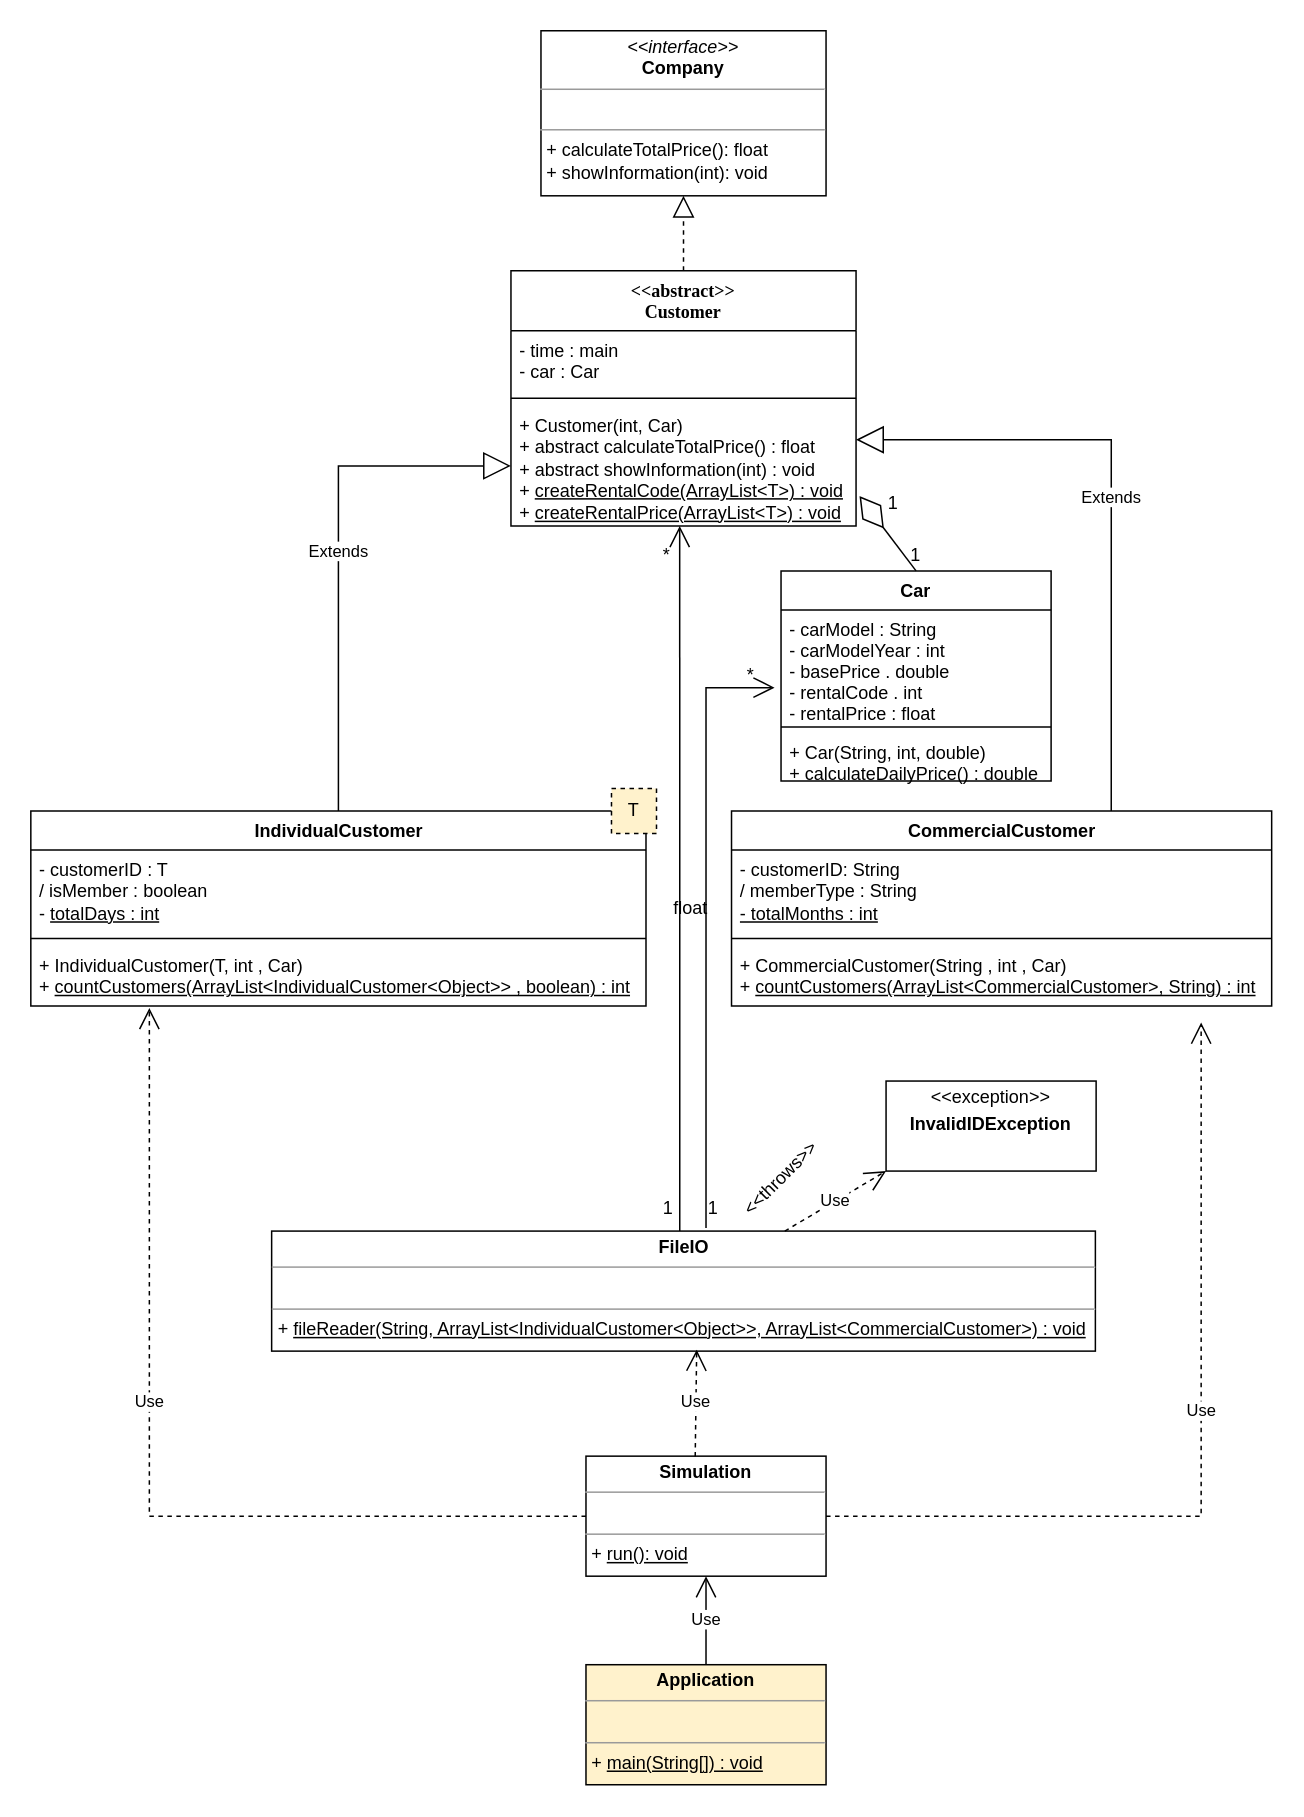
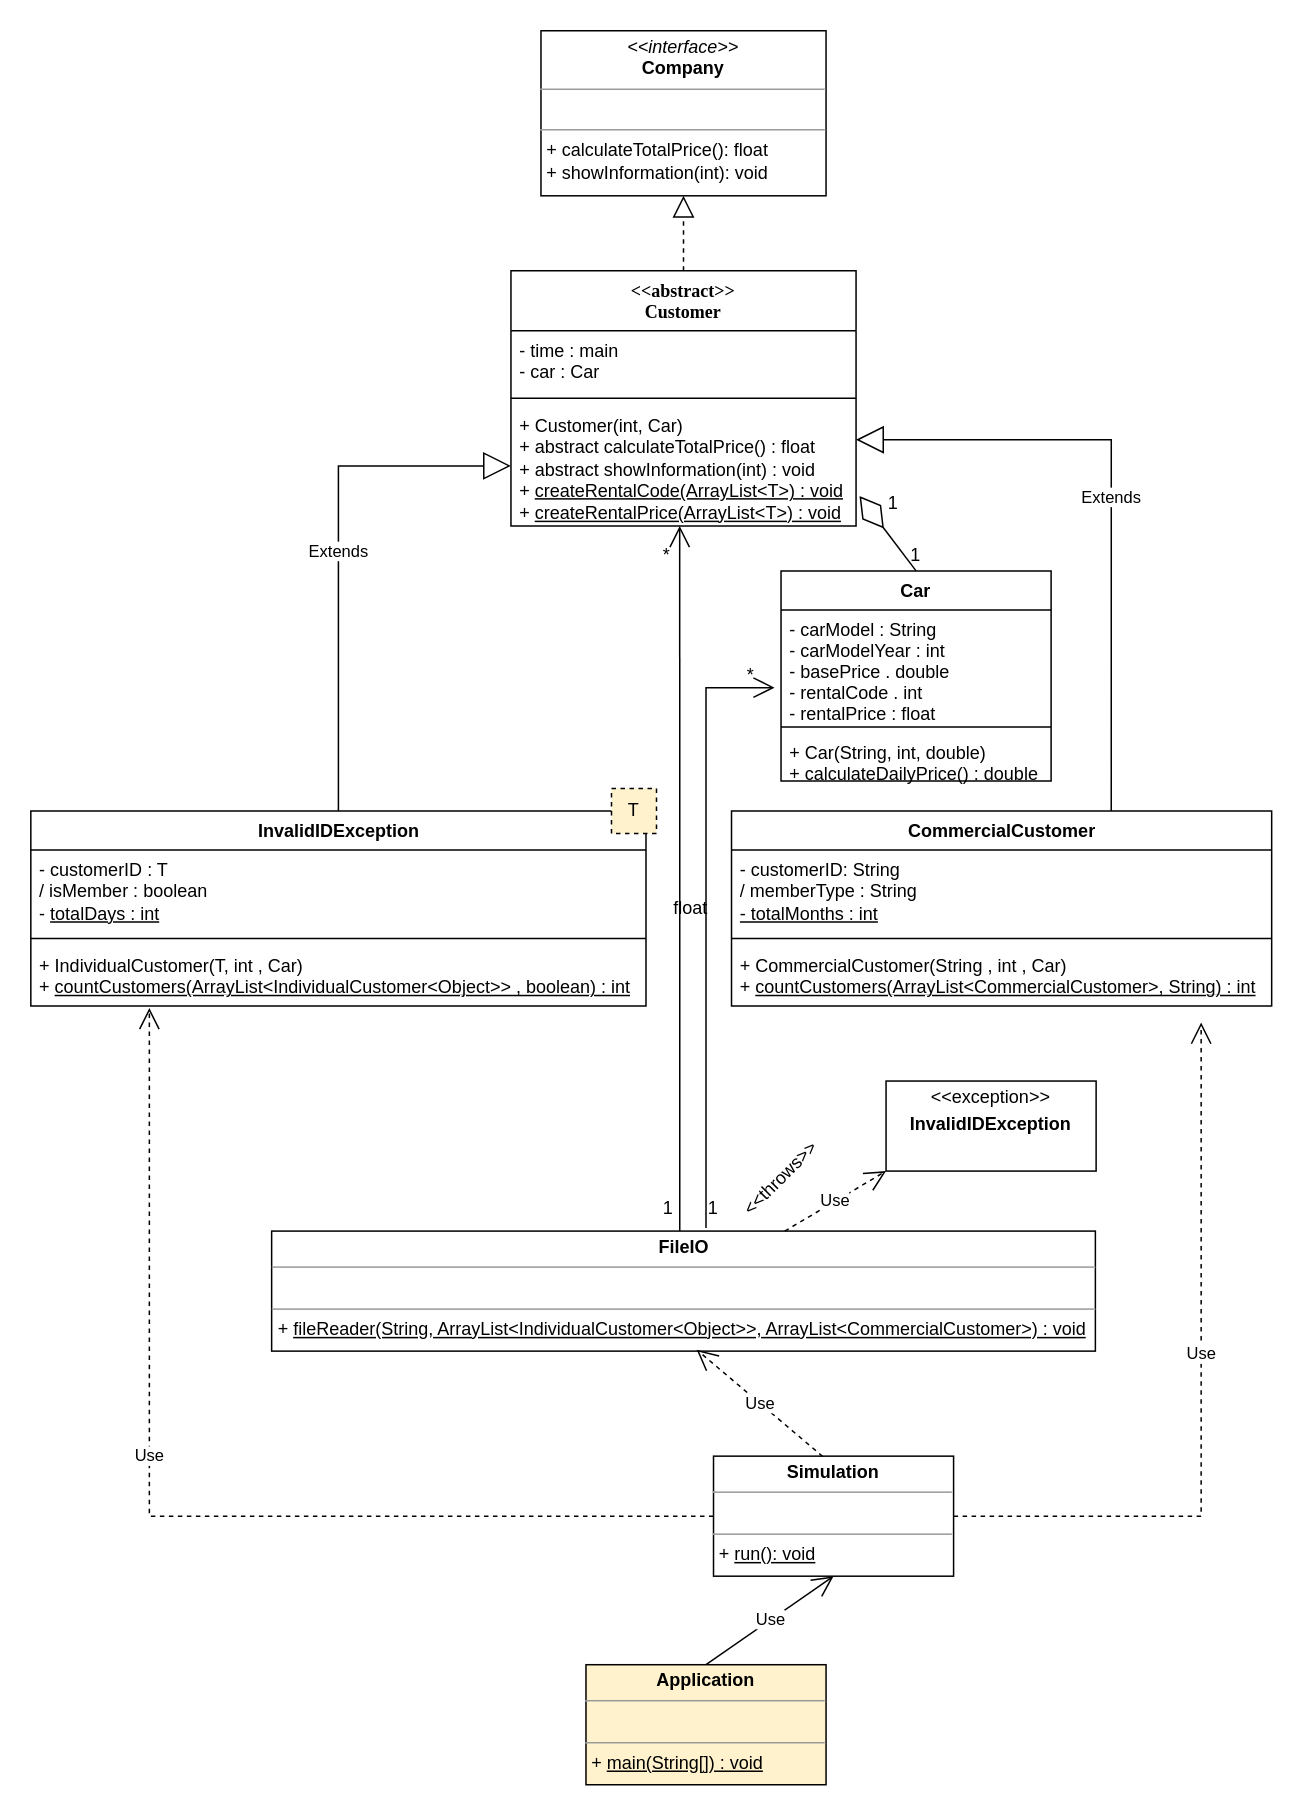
(339, 832) -> (339, 832)
(706, 1516) -> (833, 1516)
